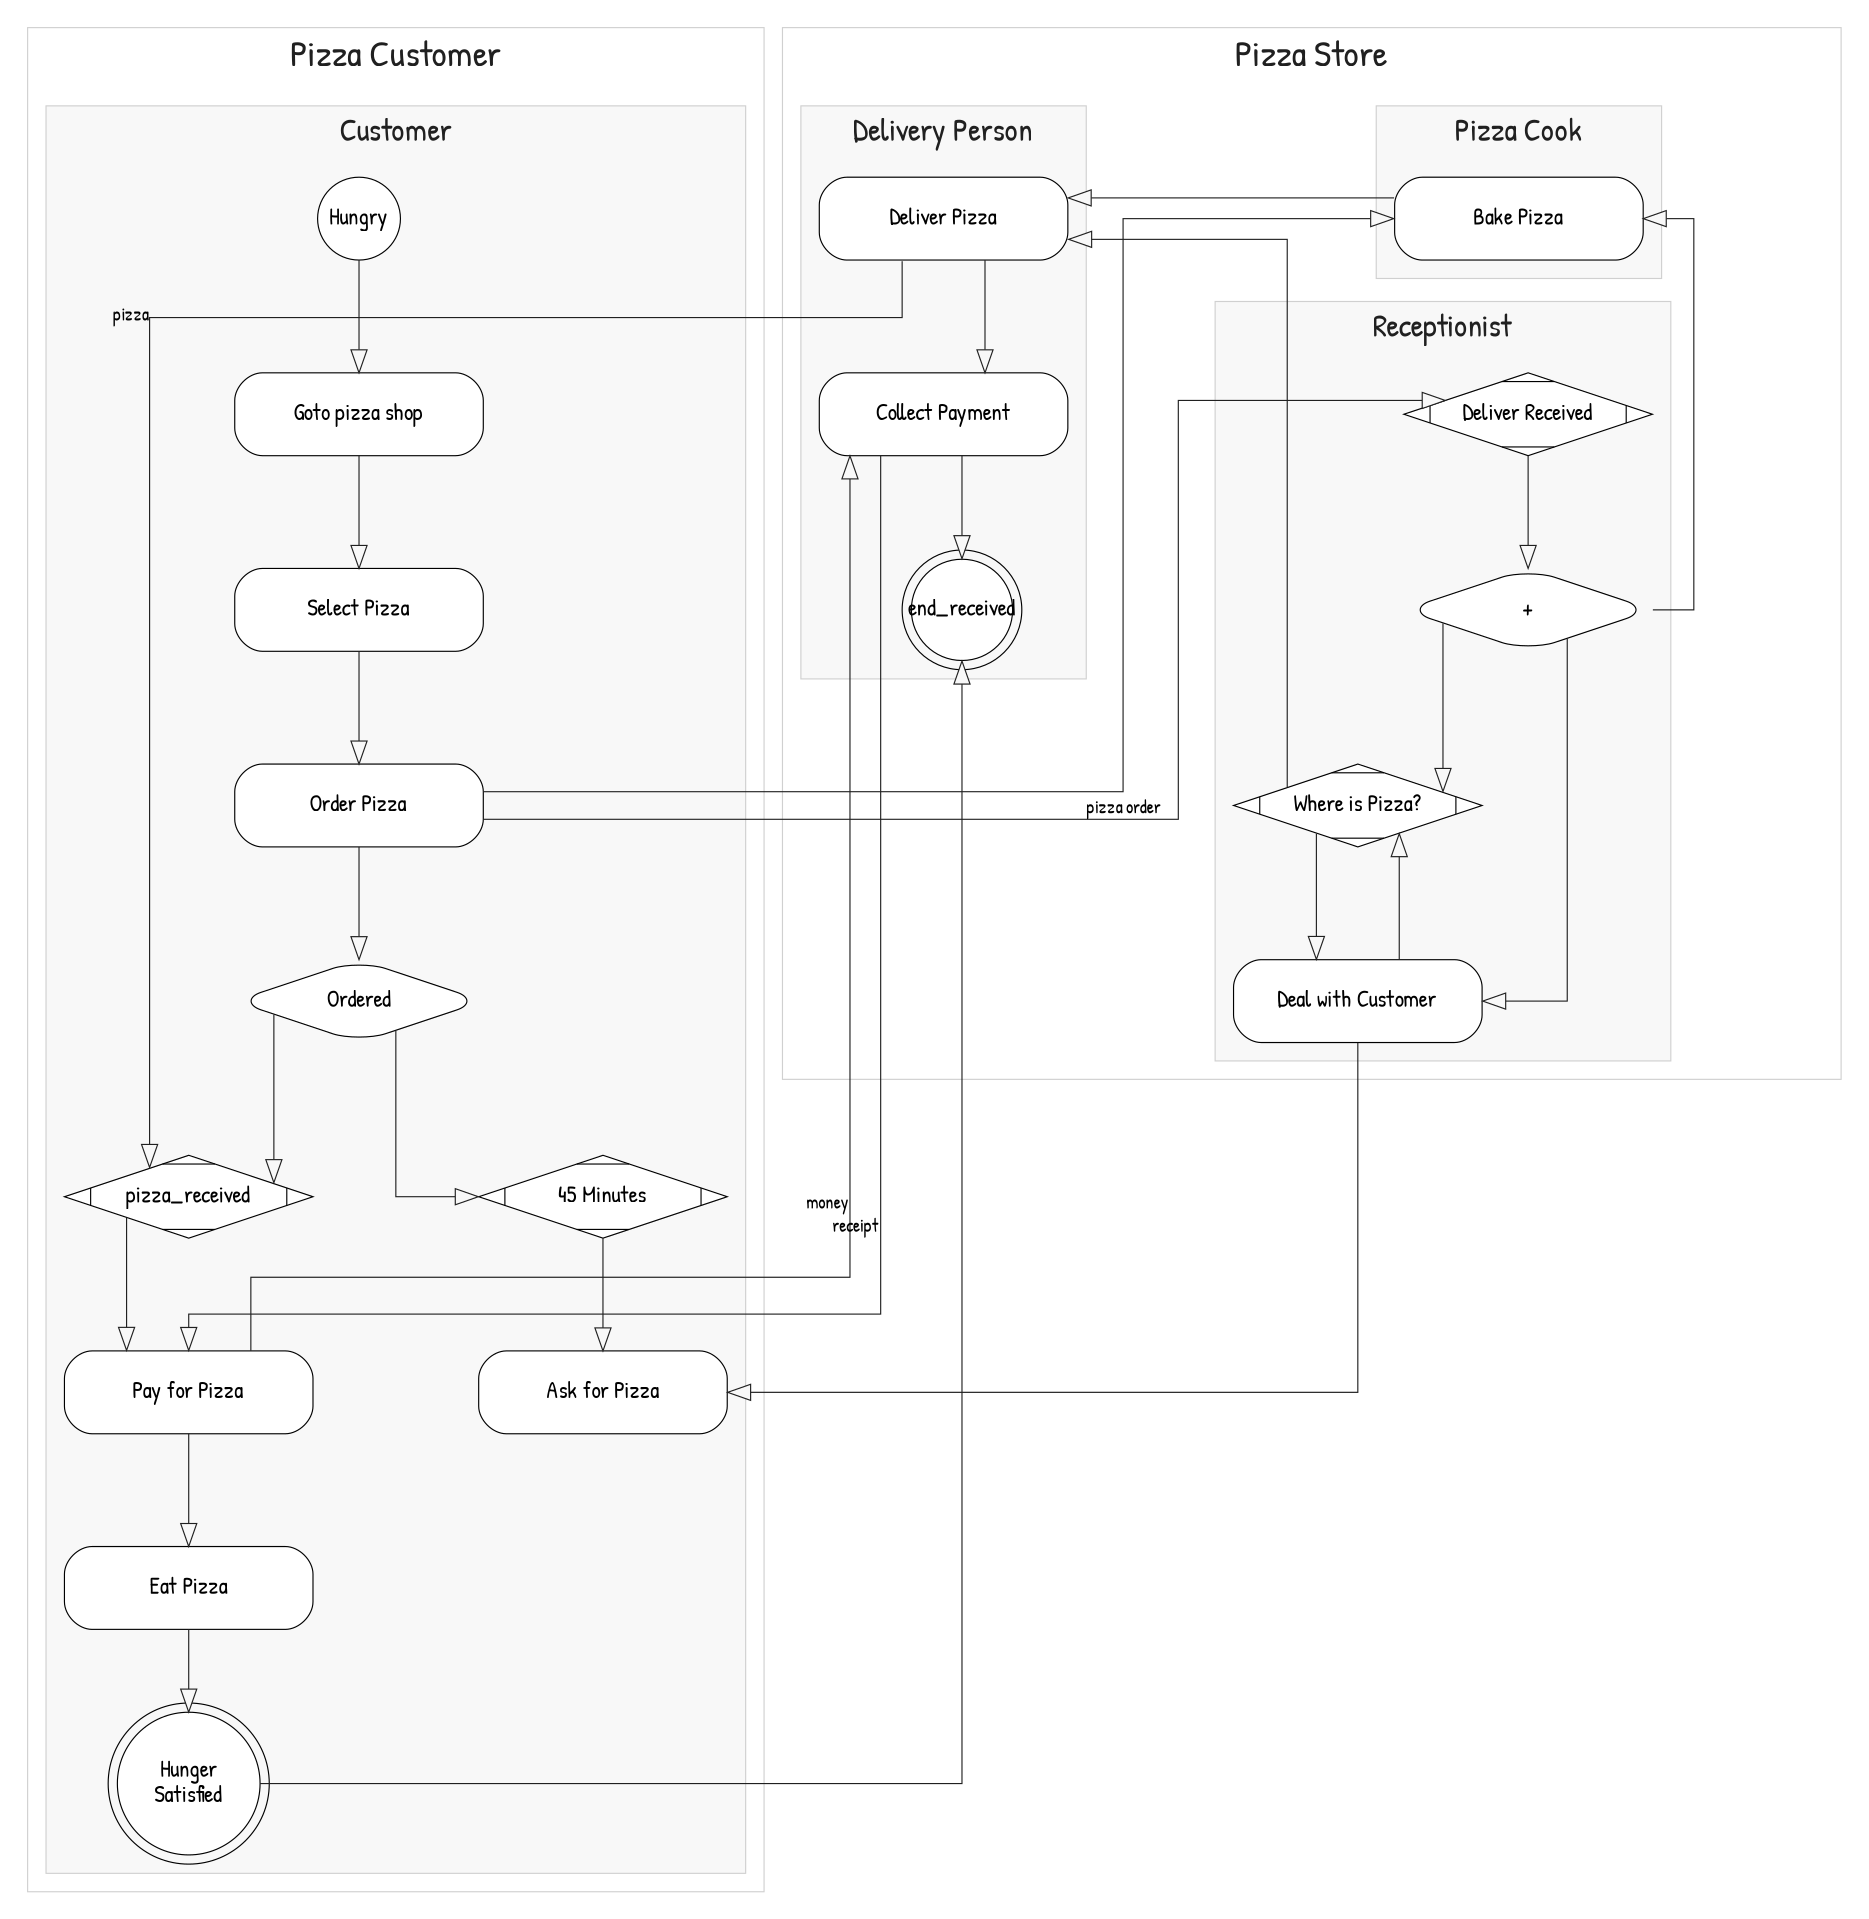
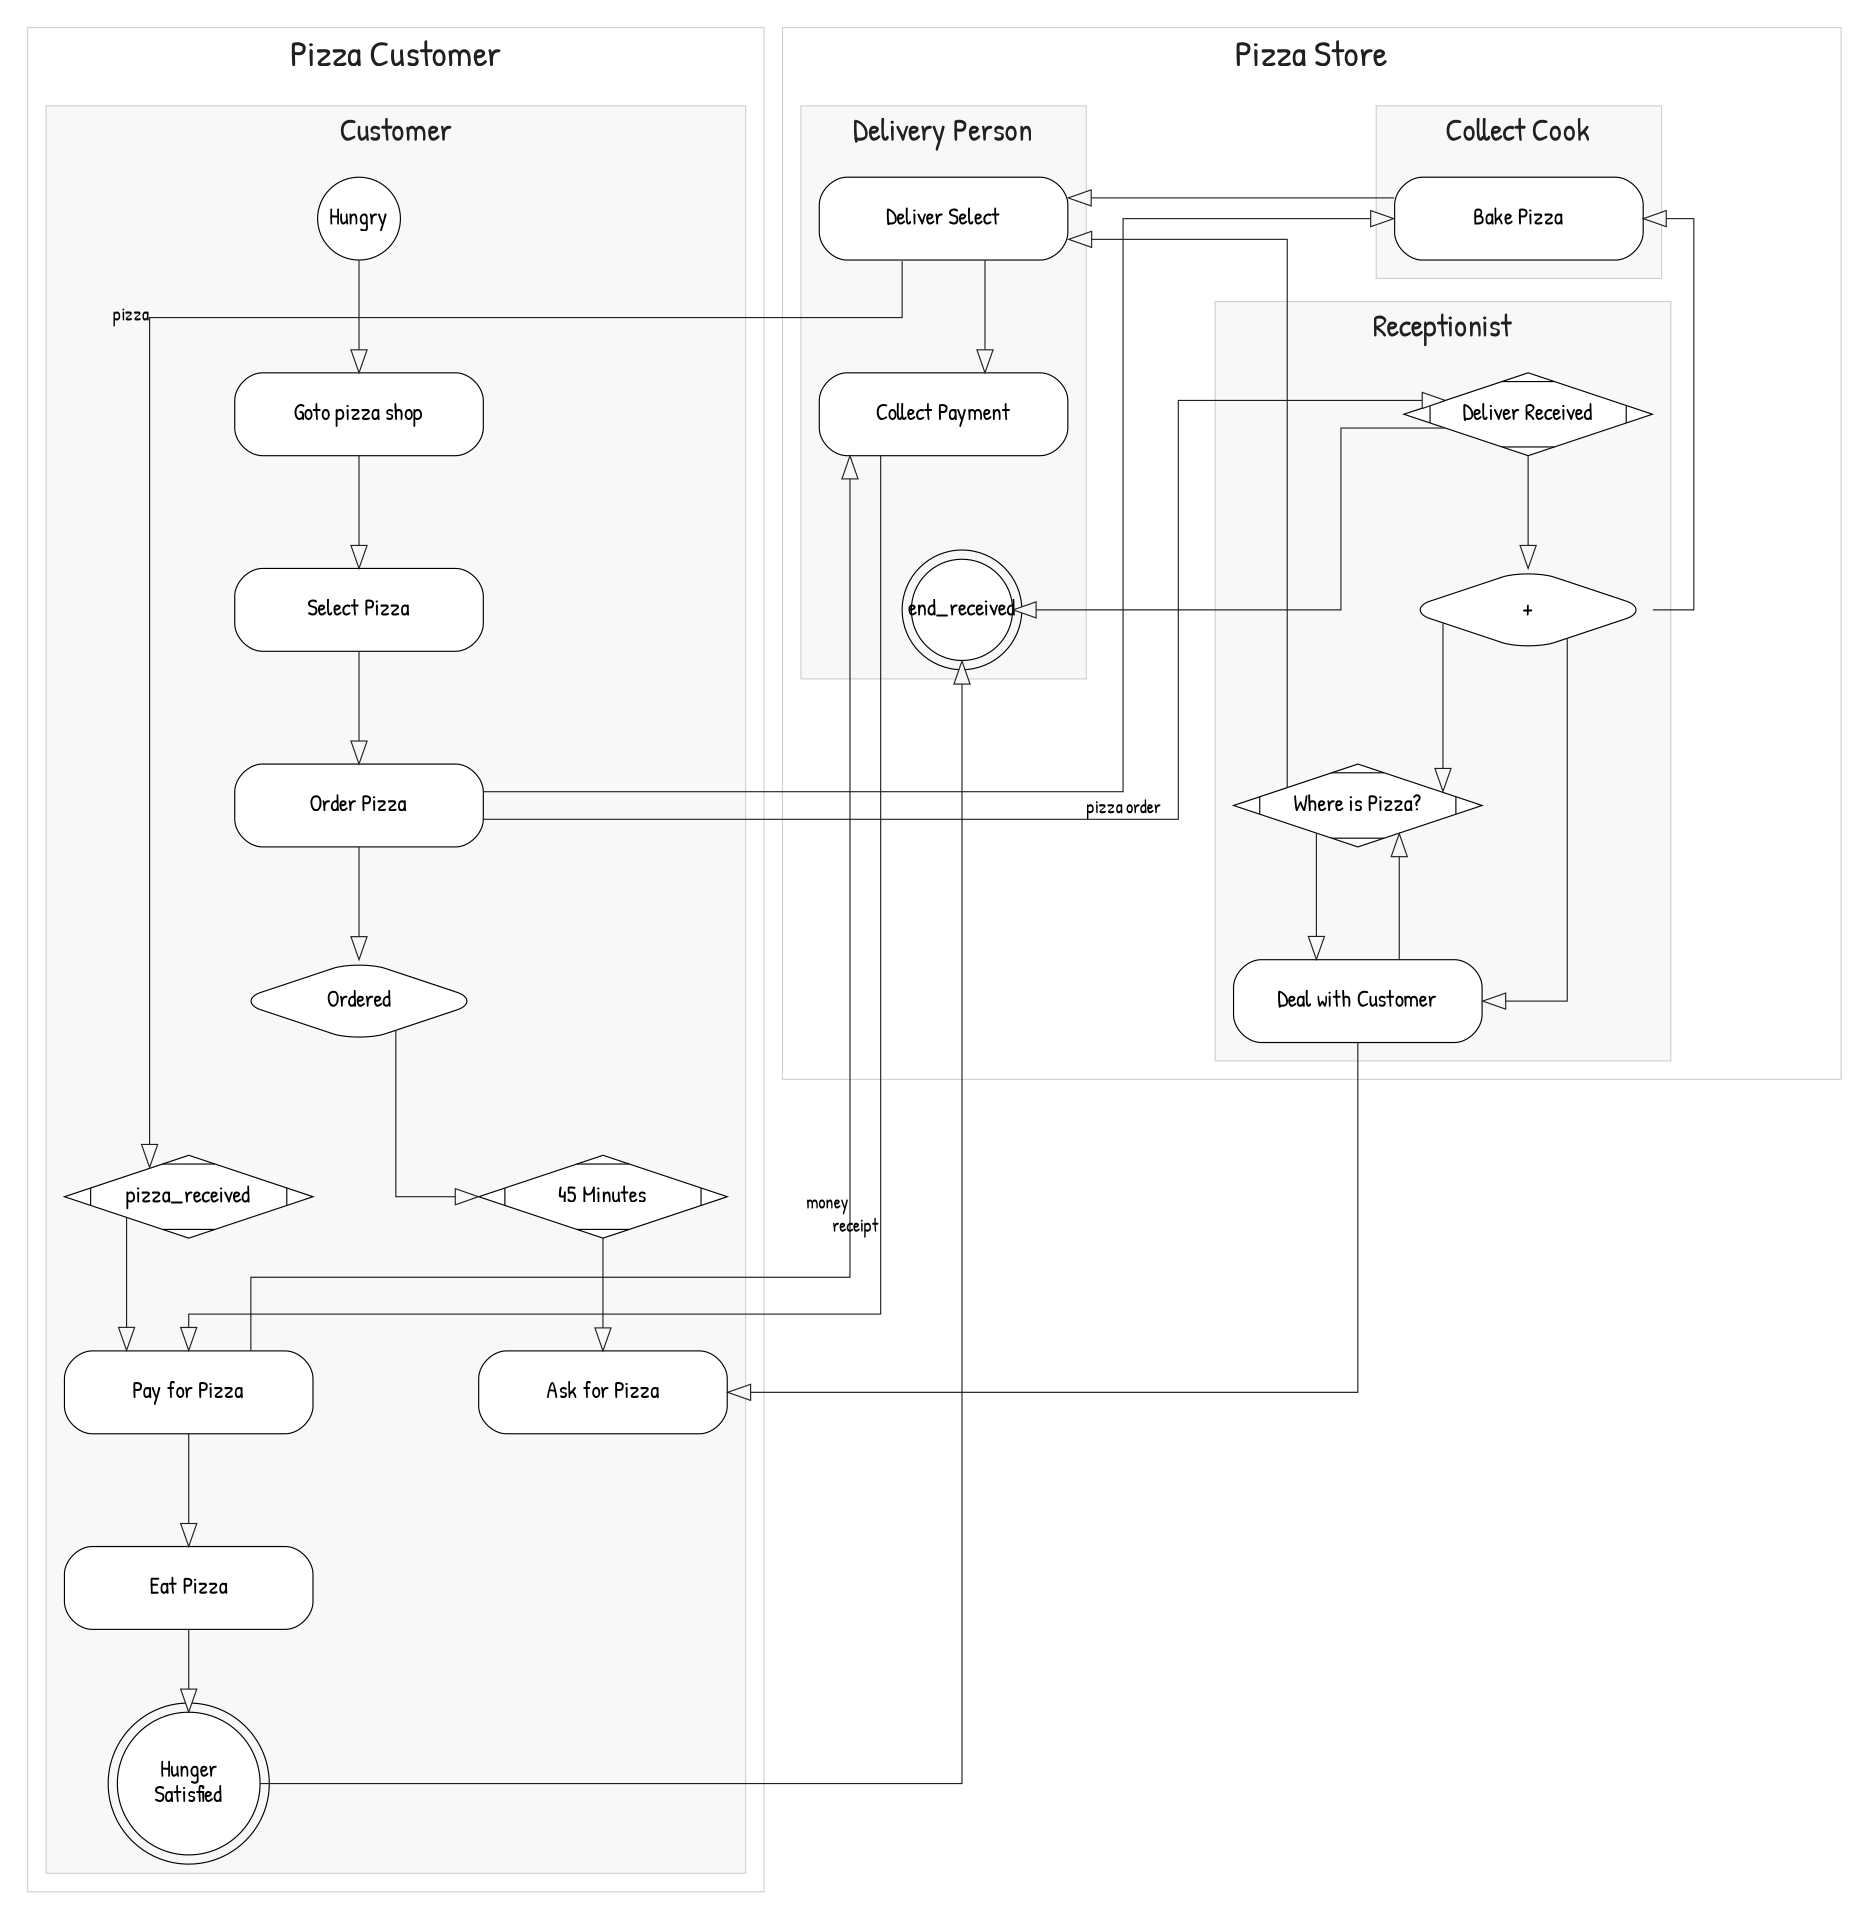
(1519, 132) -> (1519, 132)
(944, 219) -> (944, 219)
(962, 496) -> (1331, 610)
(274, 1087) -> none
